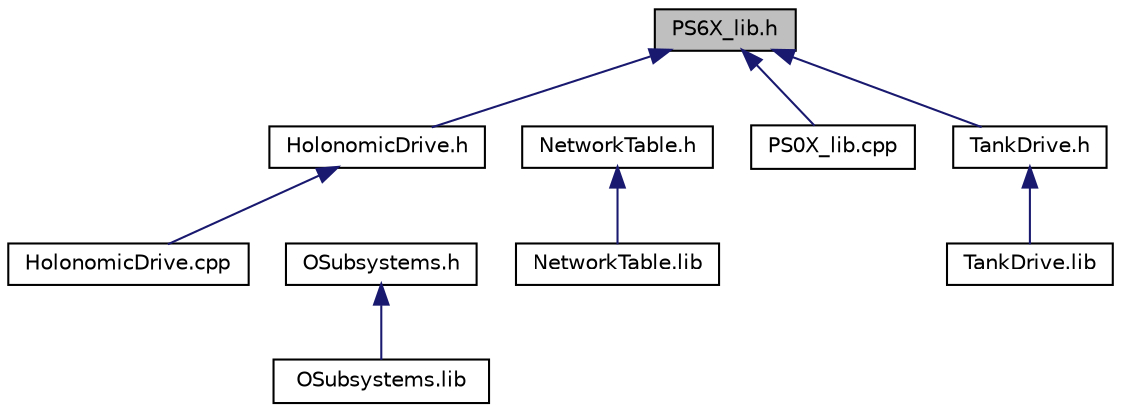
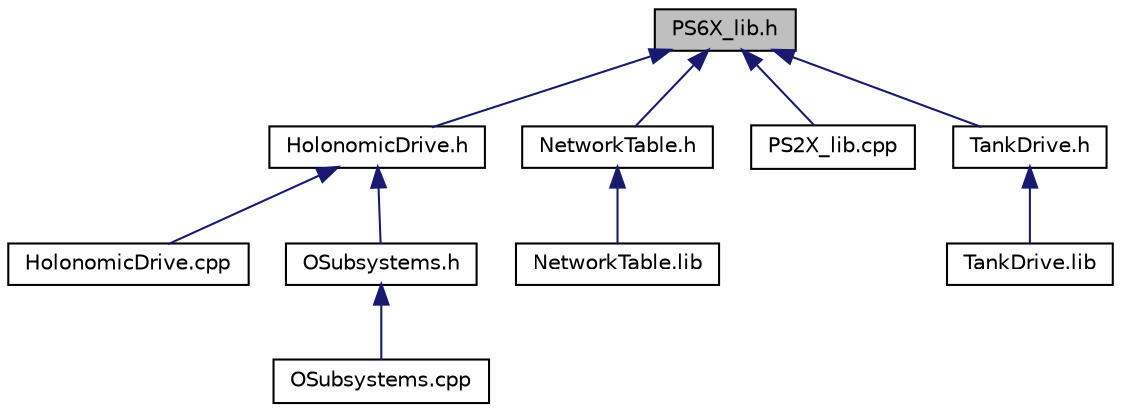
none -> (664, 96)
(833, 147) -> (833, 147)
none -> (380, 216)
(381, 381) -> (381, 381)
